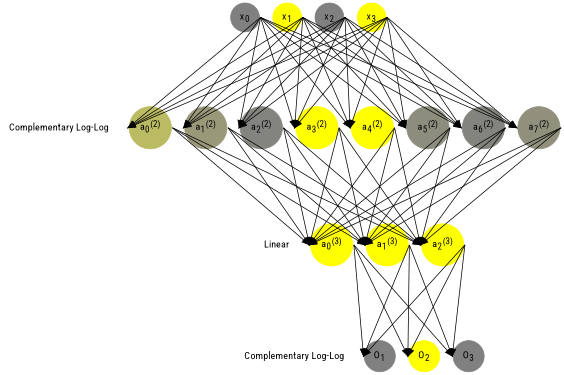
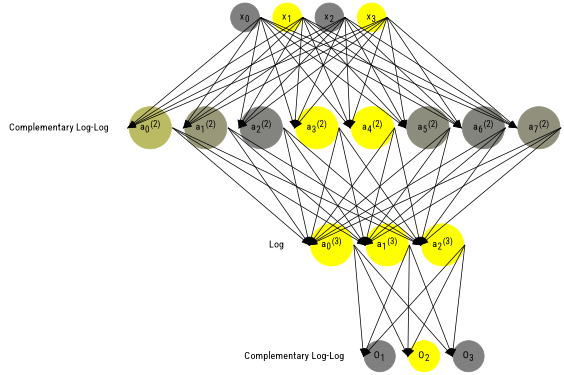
(277, 245) -> (277, 245)
